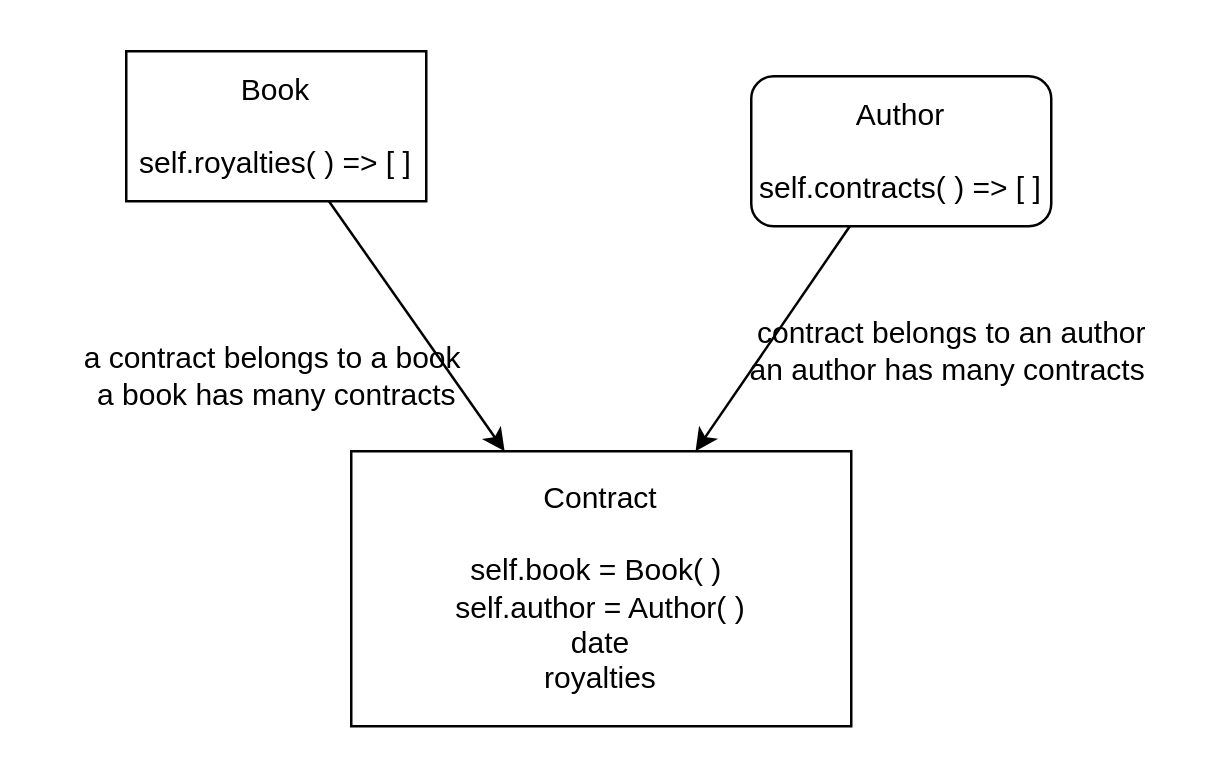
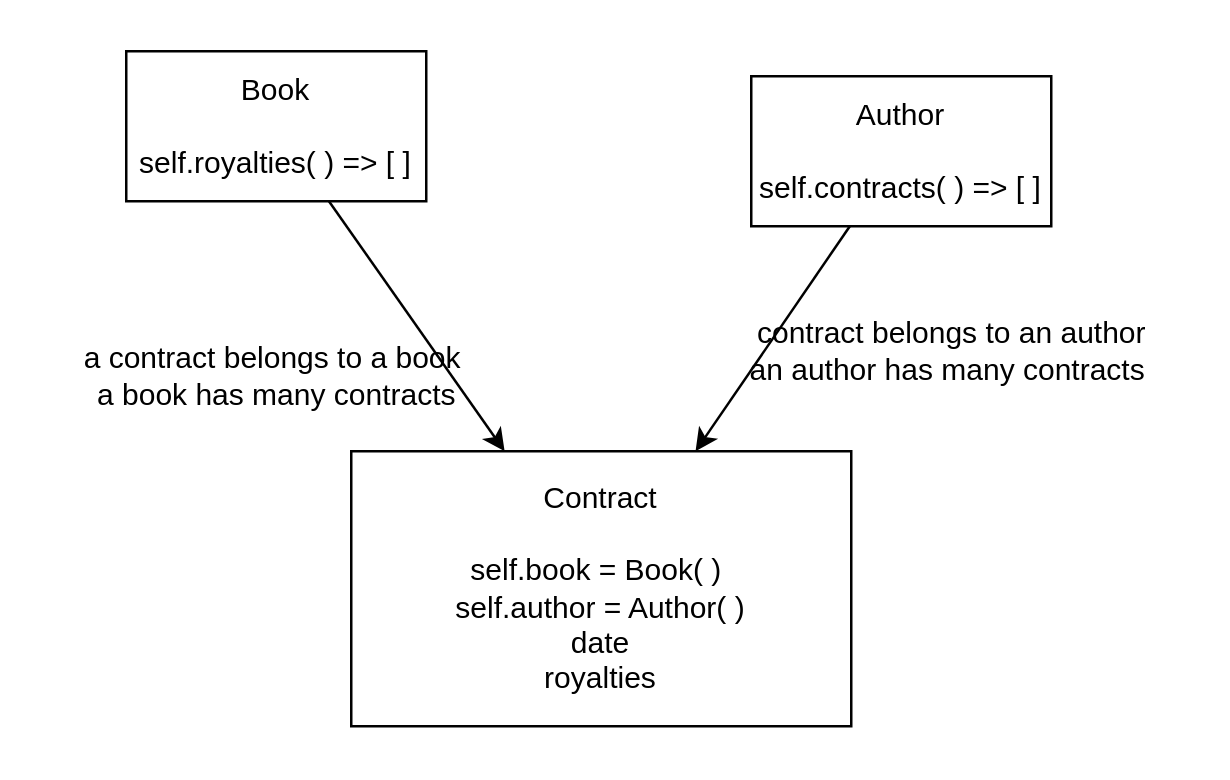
(901, 151) -> (901, 151)
